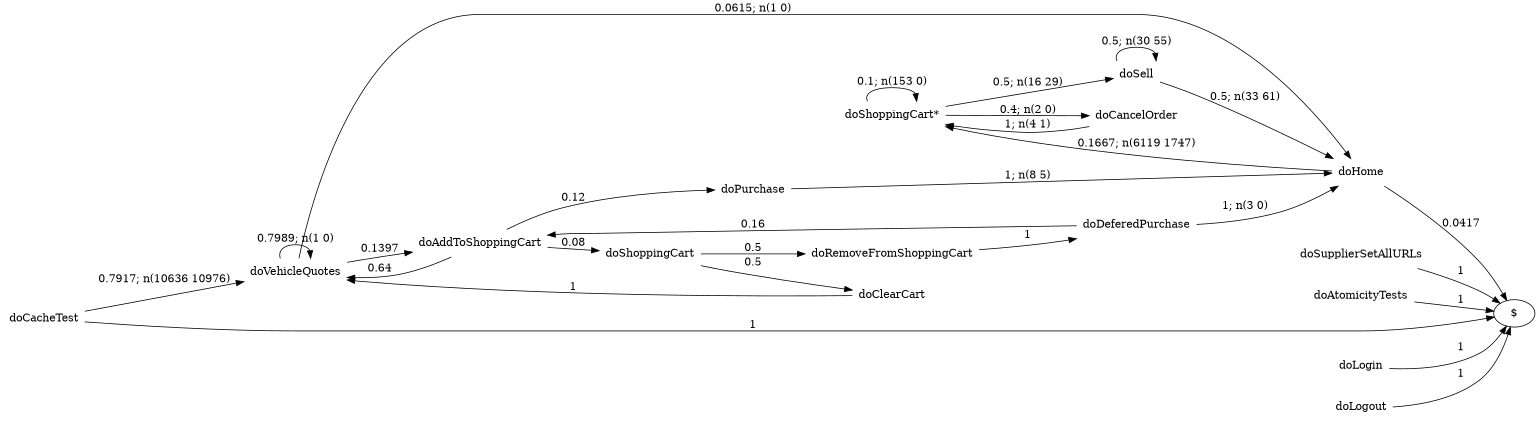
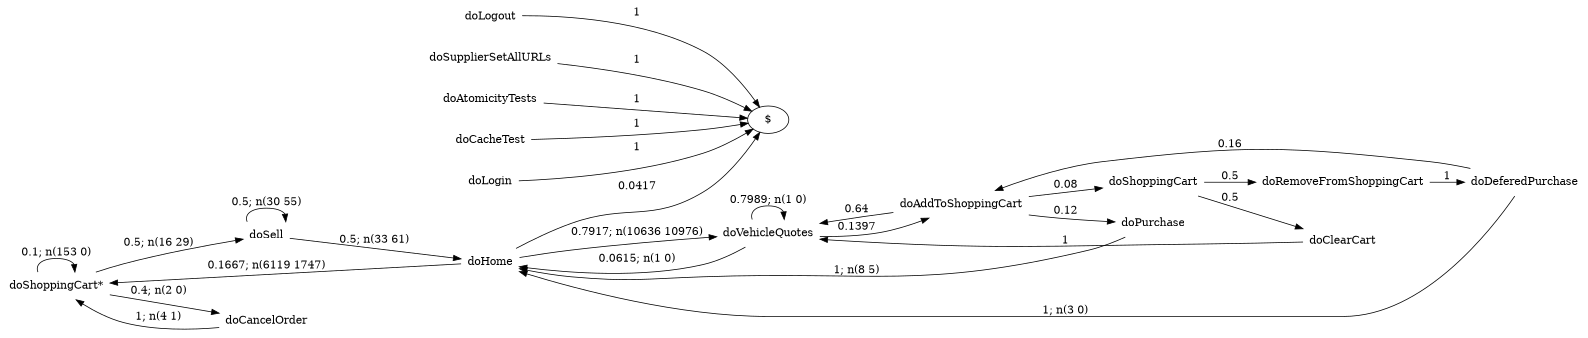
(160, 297) -> (614, 245)
